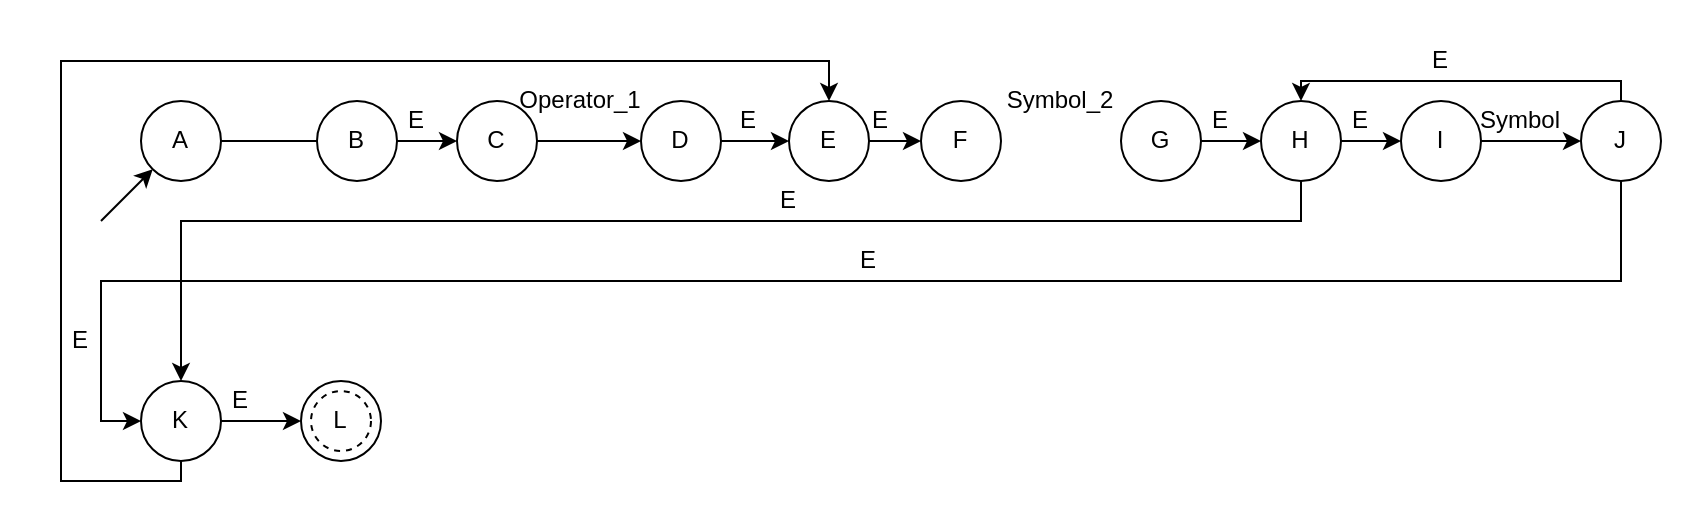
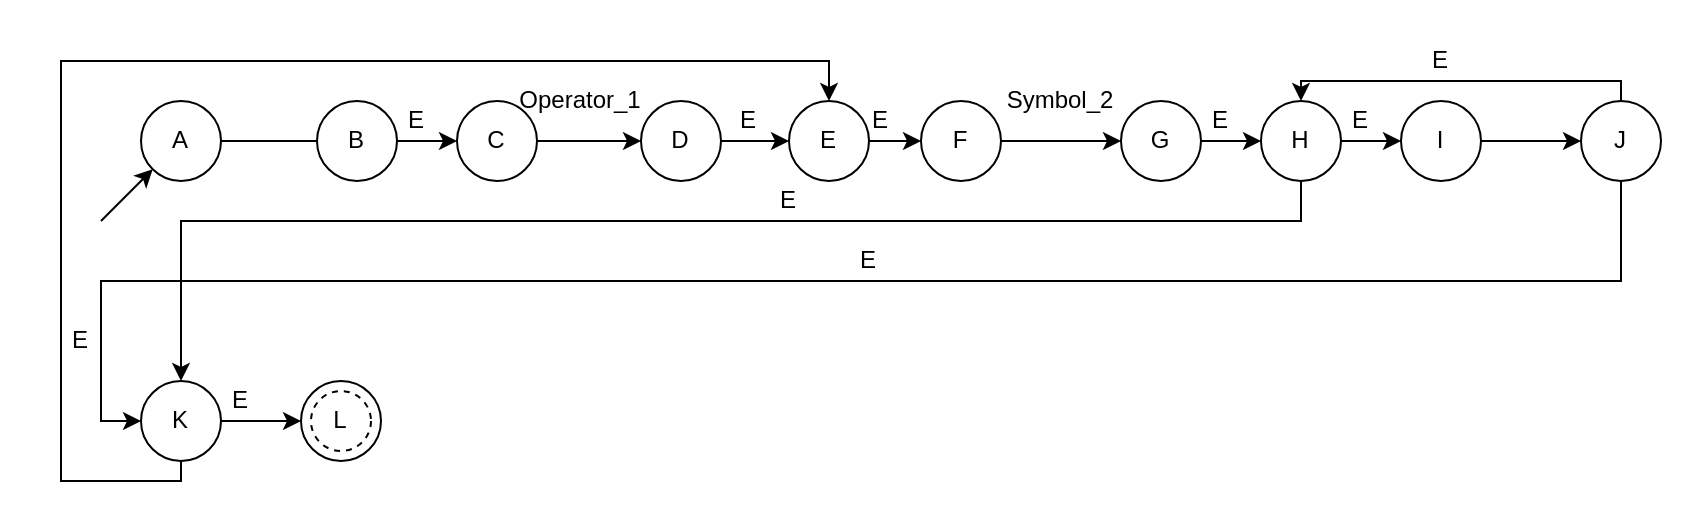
(1521, 121) -> none
none -> (1054, 141)
